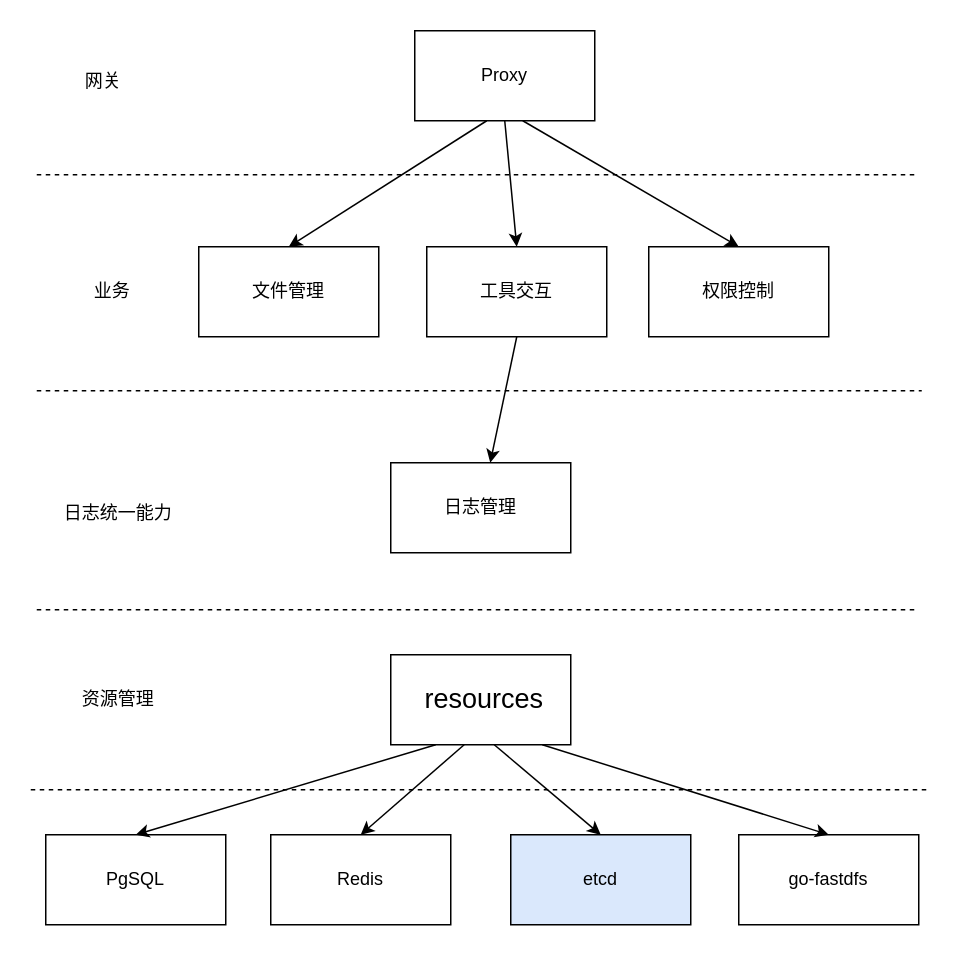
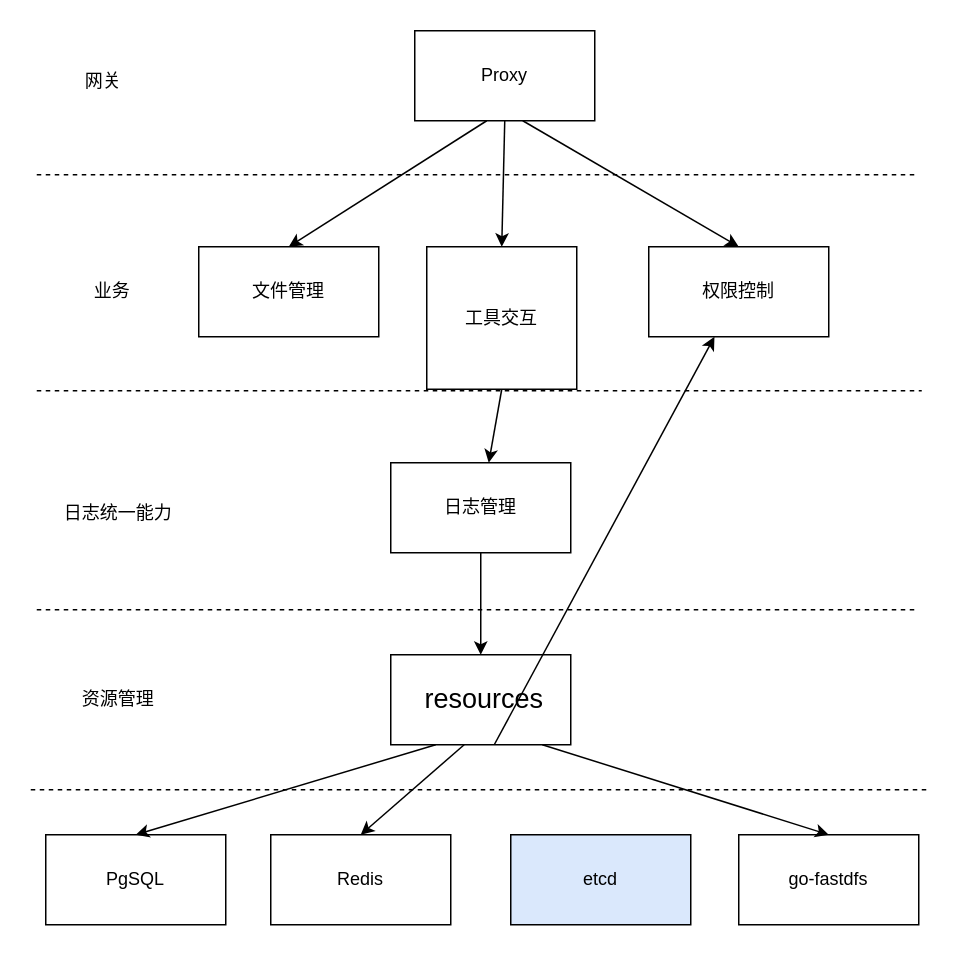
(517, 292) -> (502, 318)
none -> (481, 599)
(543, 786) -> (602, 545)
